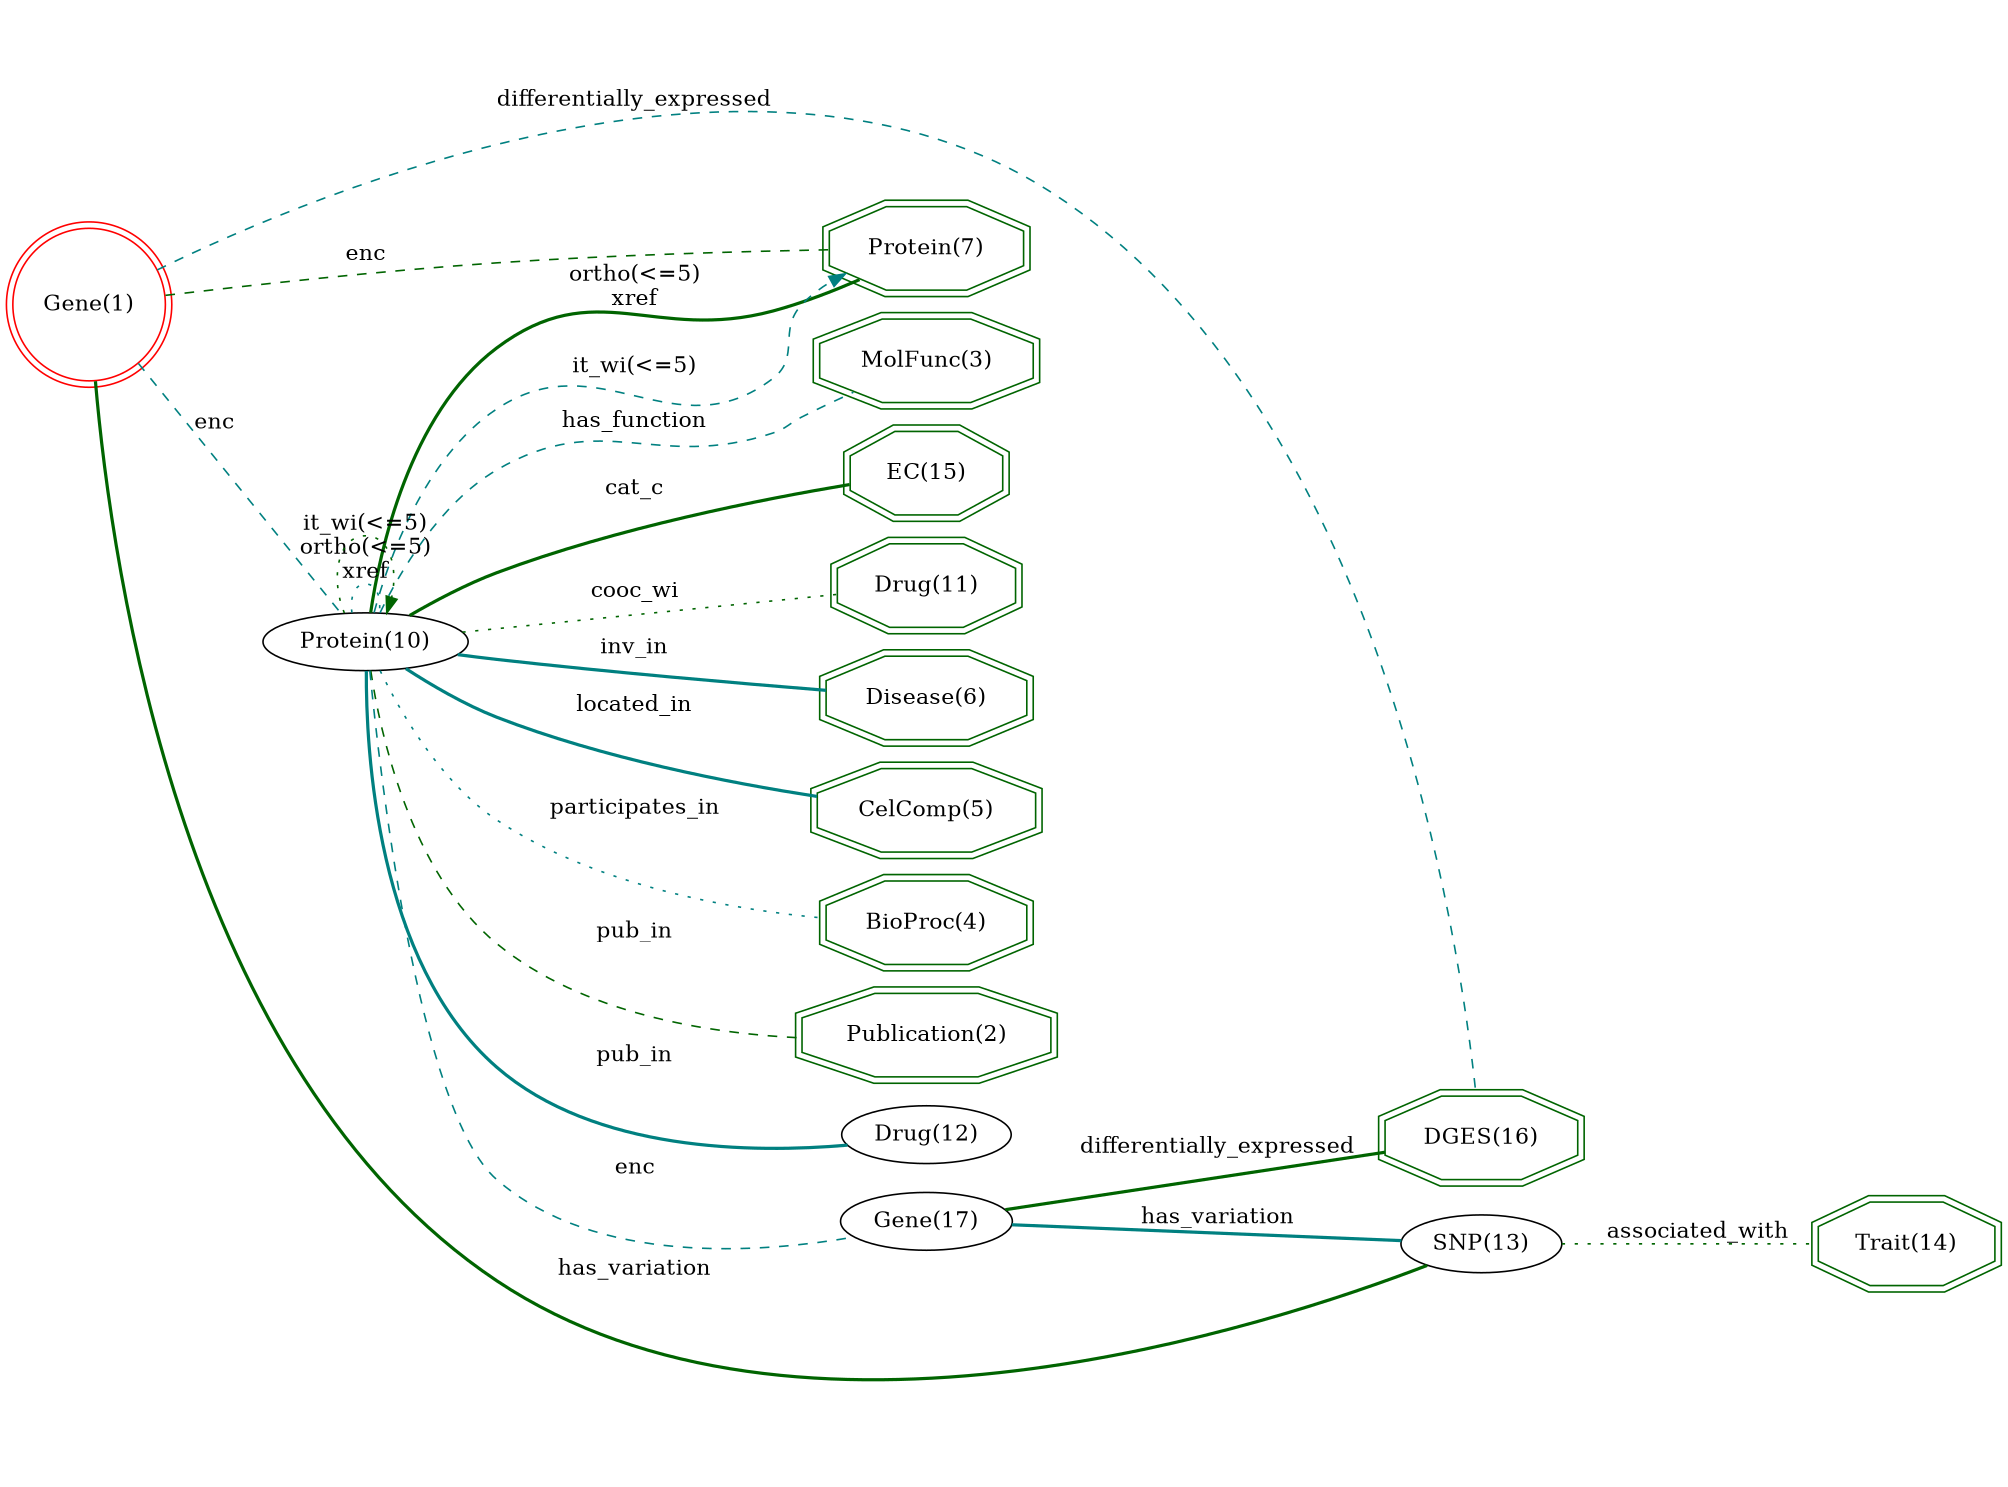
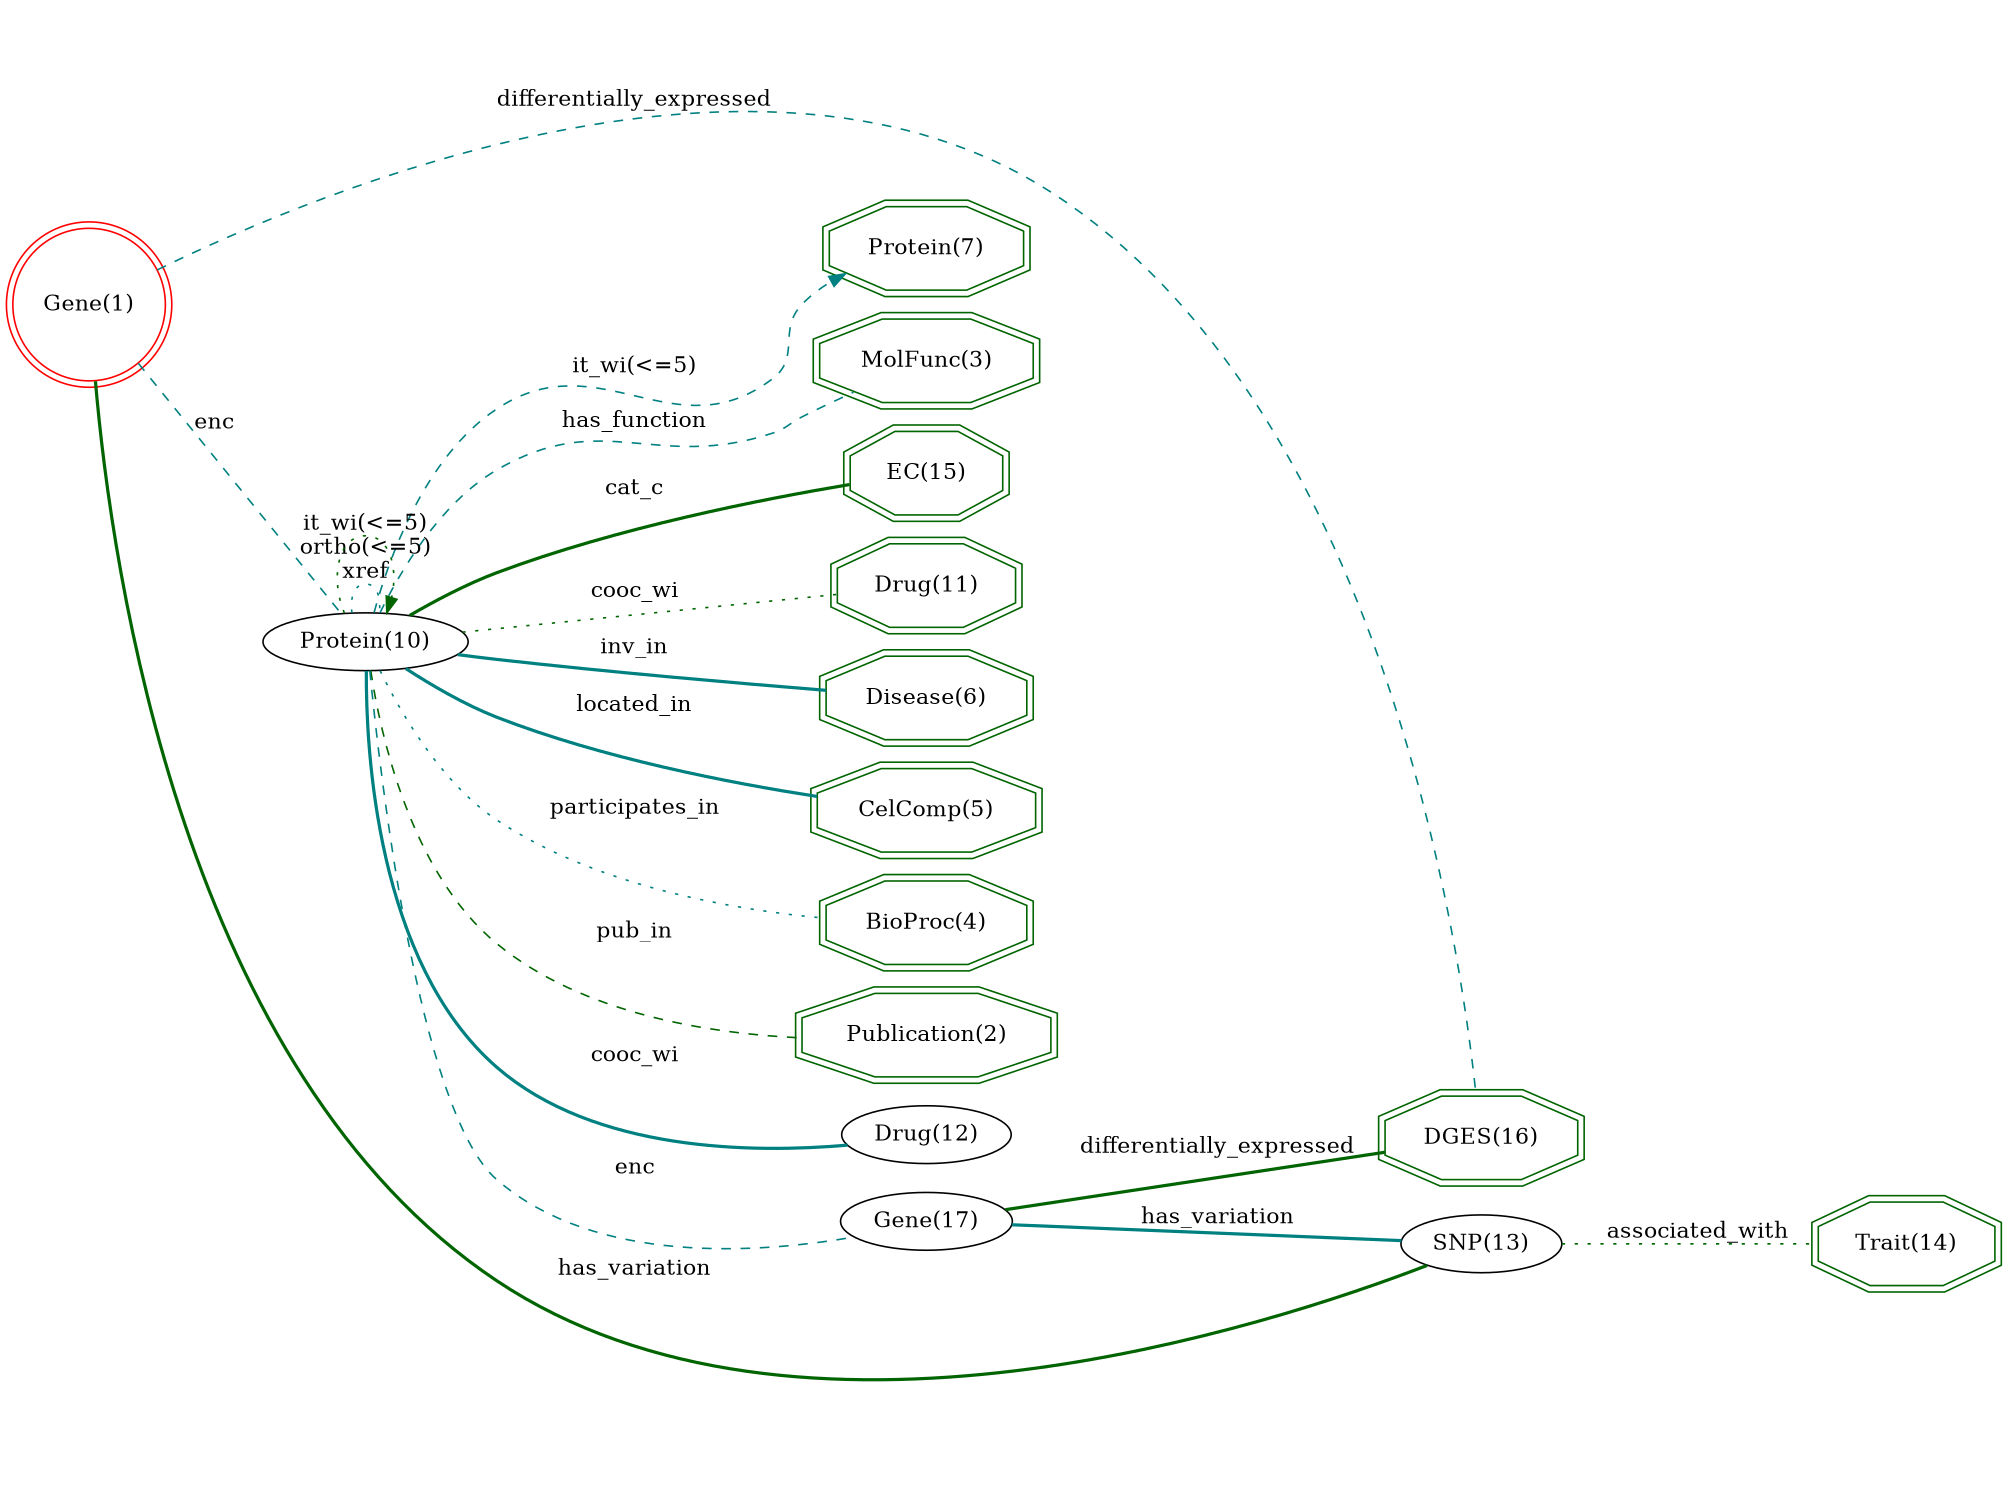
(497, 263) -> none
(530, 328) -> none
(635, 1055) -> (635, 1055)
